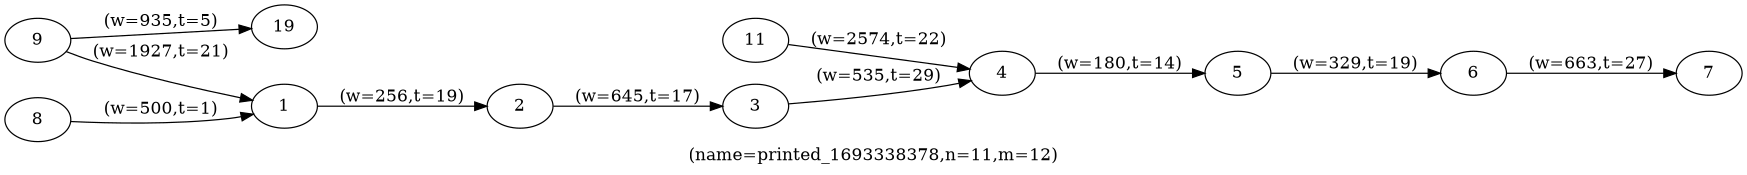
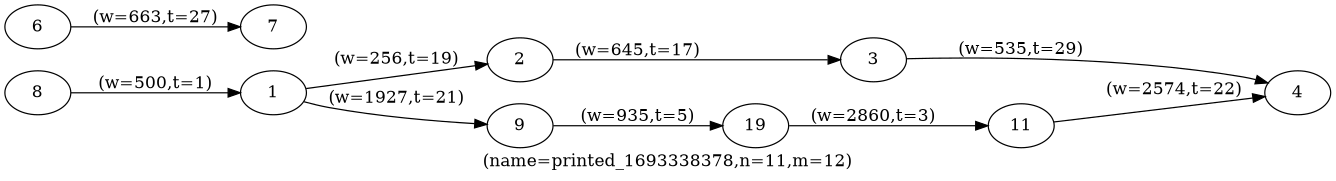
(1238, 73) -> none
(152, 78) -> (389, 116)
none -> (882, 126)
